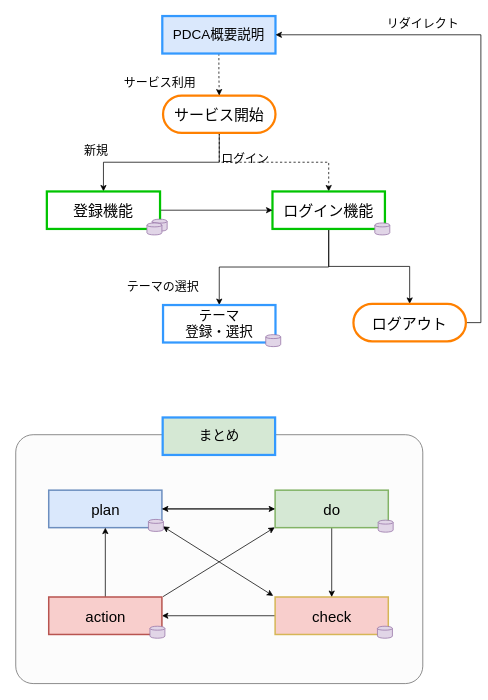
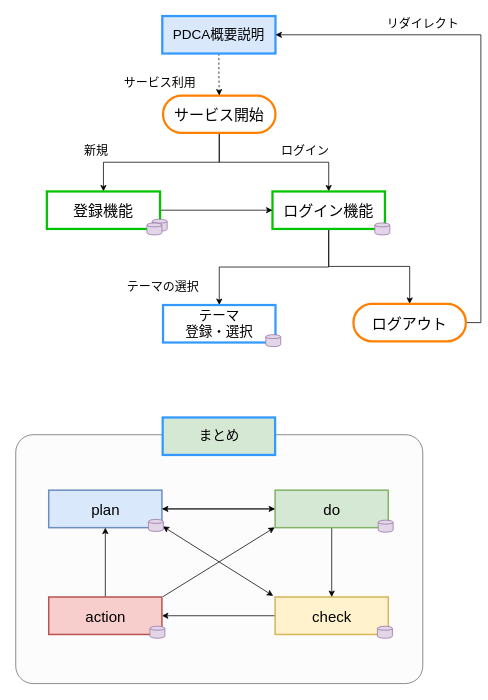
(246, 159) -> (306, 151)
(287, 162) -> (287, 162)
(332, 616) -> (332, 616)
